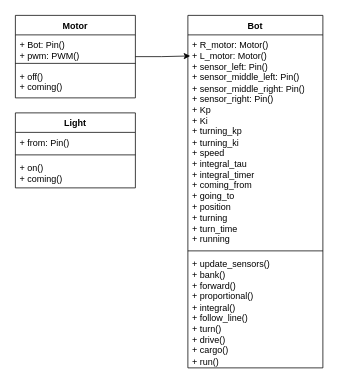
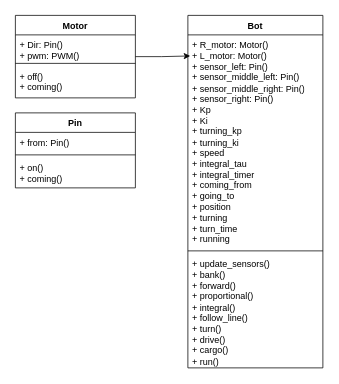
(47, 51) -> (47, 51)
(75, 124) -> (75, 124)
